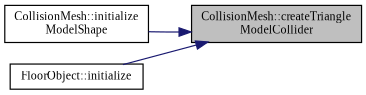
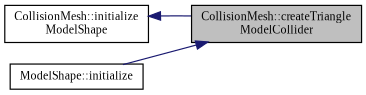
(164, 32) -> (176, 16)
(77, 77) -> (77, 77)
